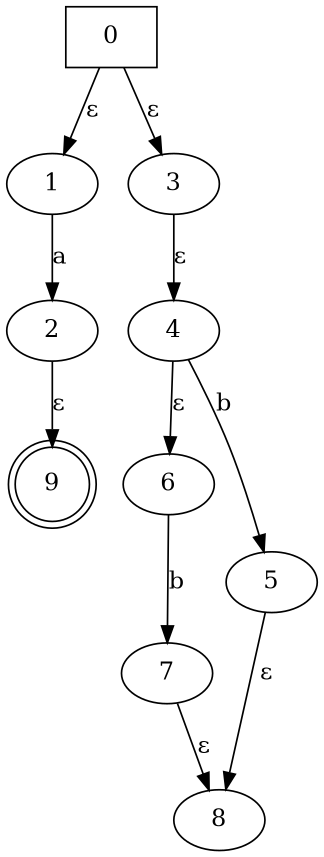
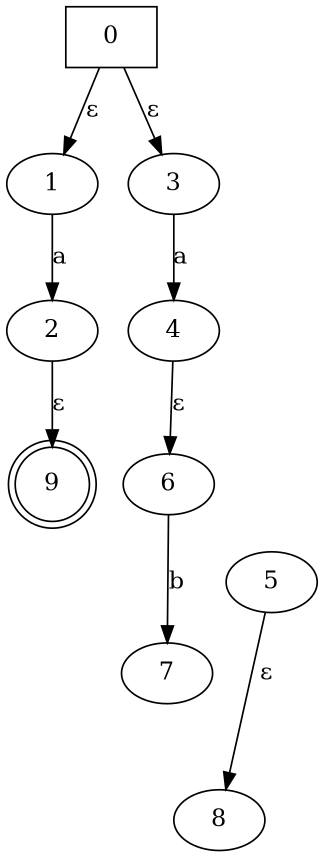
(181, 257) -> (181, 257)
(229, 445) -> none
(190, 739) -> none
